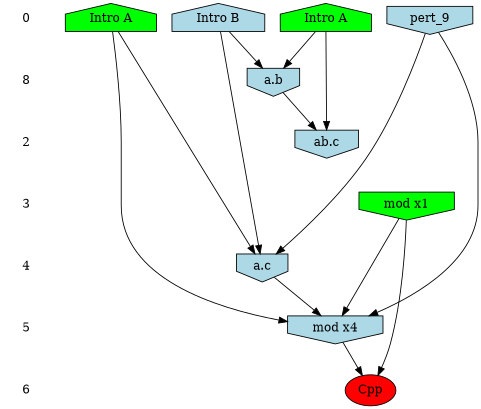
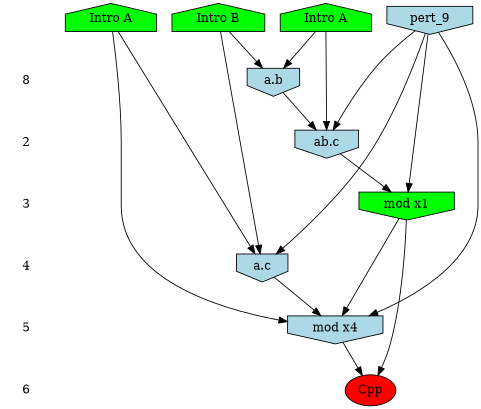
(27, 19) -> none
(218, 19) -> (218, 19)
none -> (371, 72)
none -> (419, 109)
none -> (363, 171)
